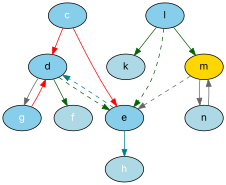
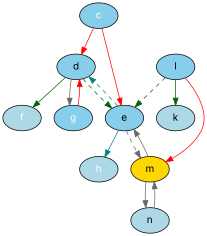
(182, 38) -> (204, 122)
(167, 91) -> (143, 146)
none -> (131, 141)
